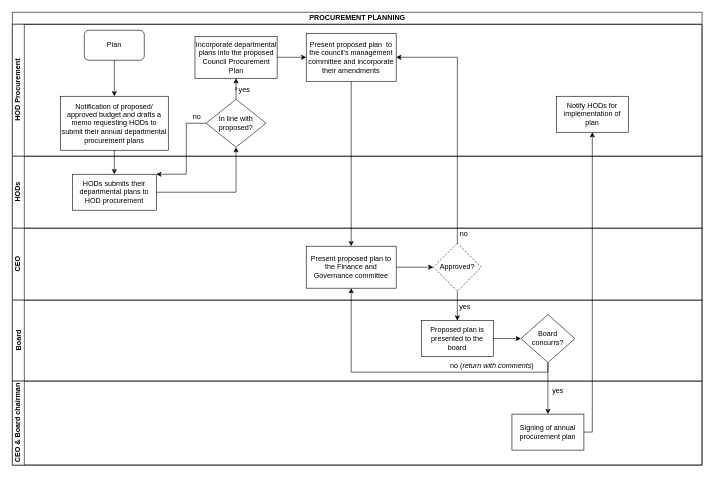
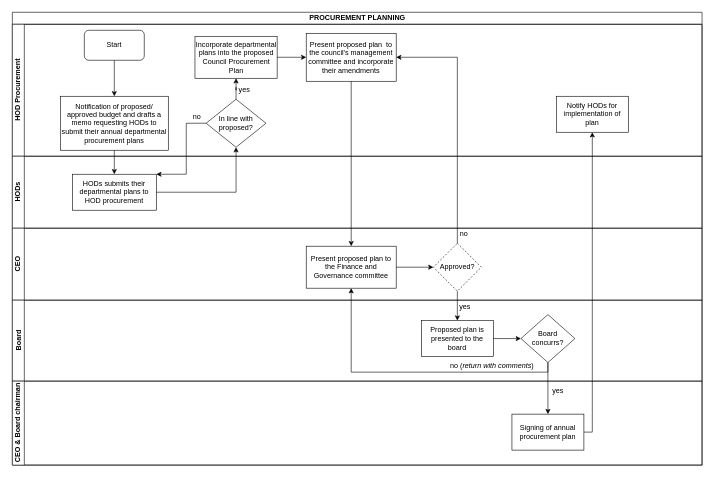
(114, 45) -> (114, 45)
